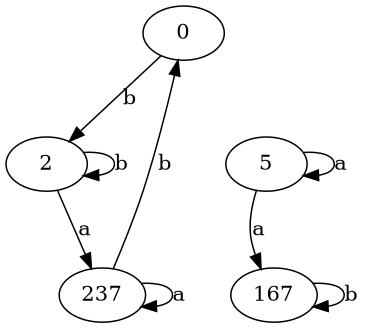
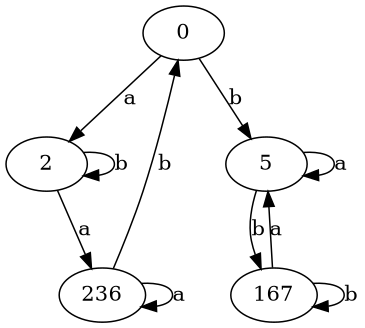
none -> (221, 92)
(130, 99) -> (130, 99)
(259, 230) -> (259, 230)
none -> (271, 237)
(102, 295) -> (102, 295)
